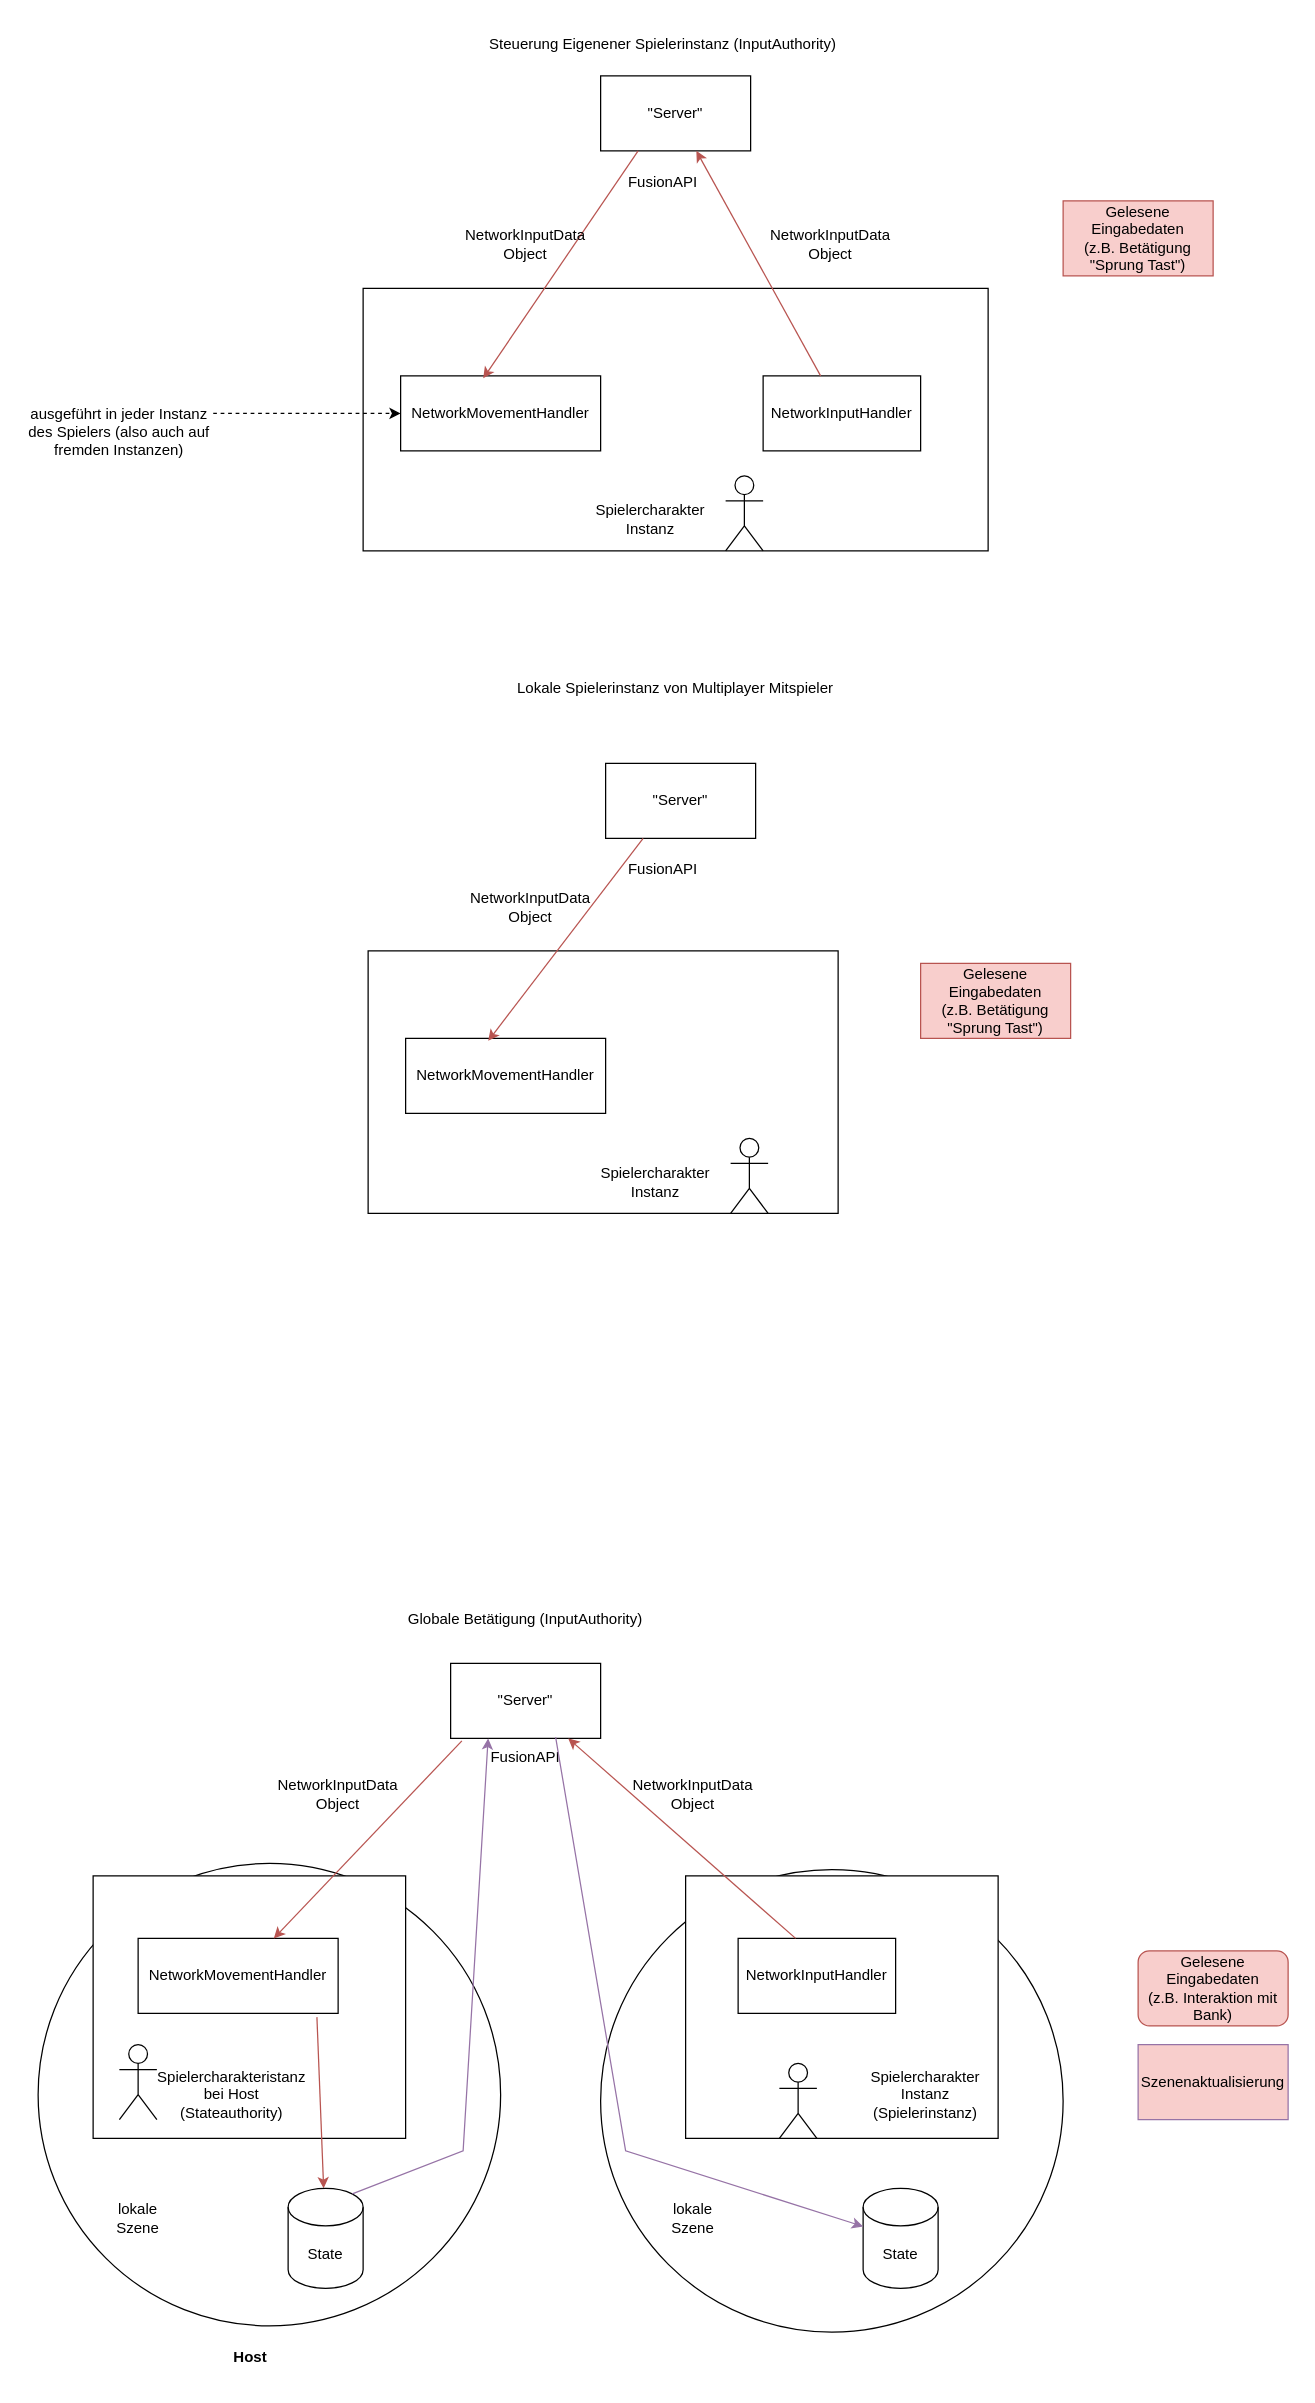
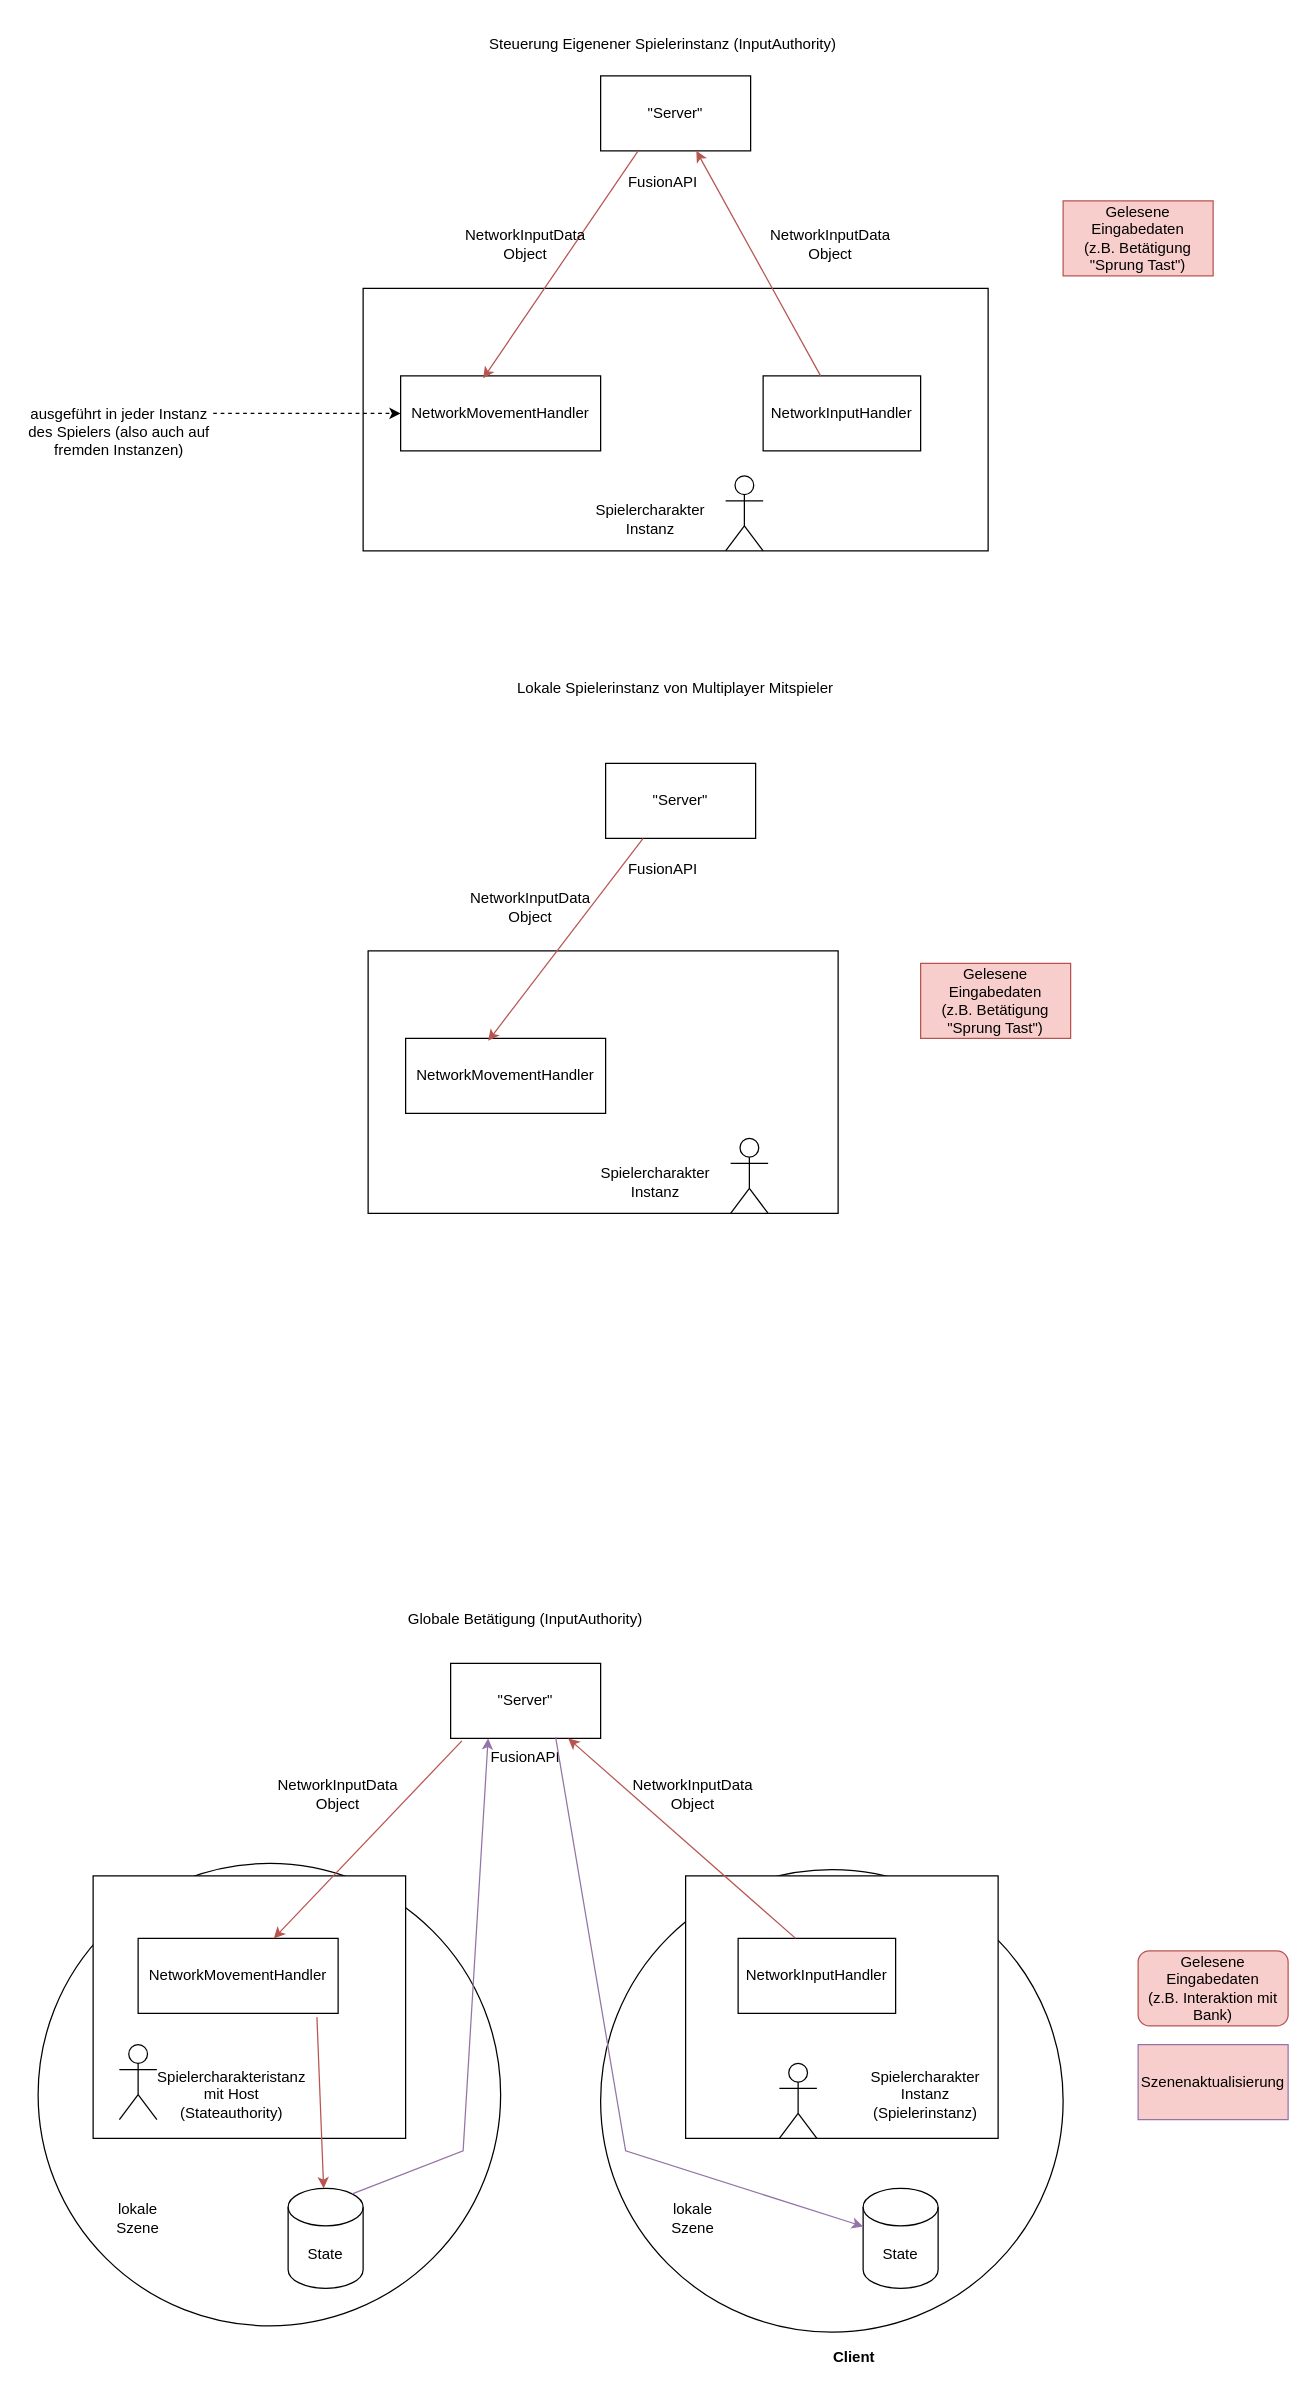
(232, 2094) -> (232, 2094)
(251, 2357) -> none
none -> (854, 2357)
